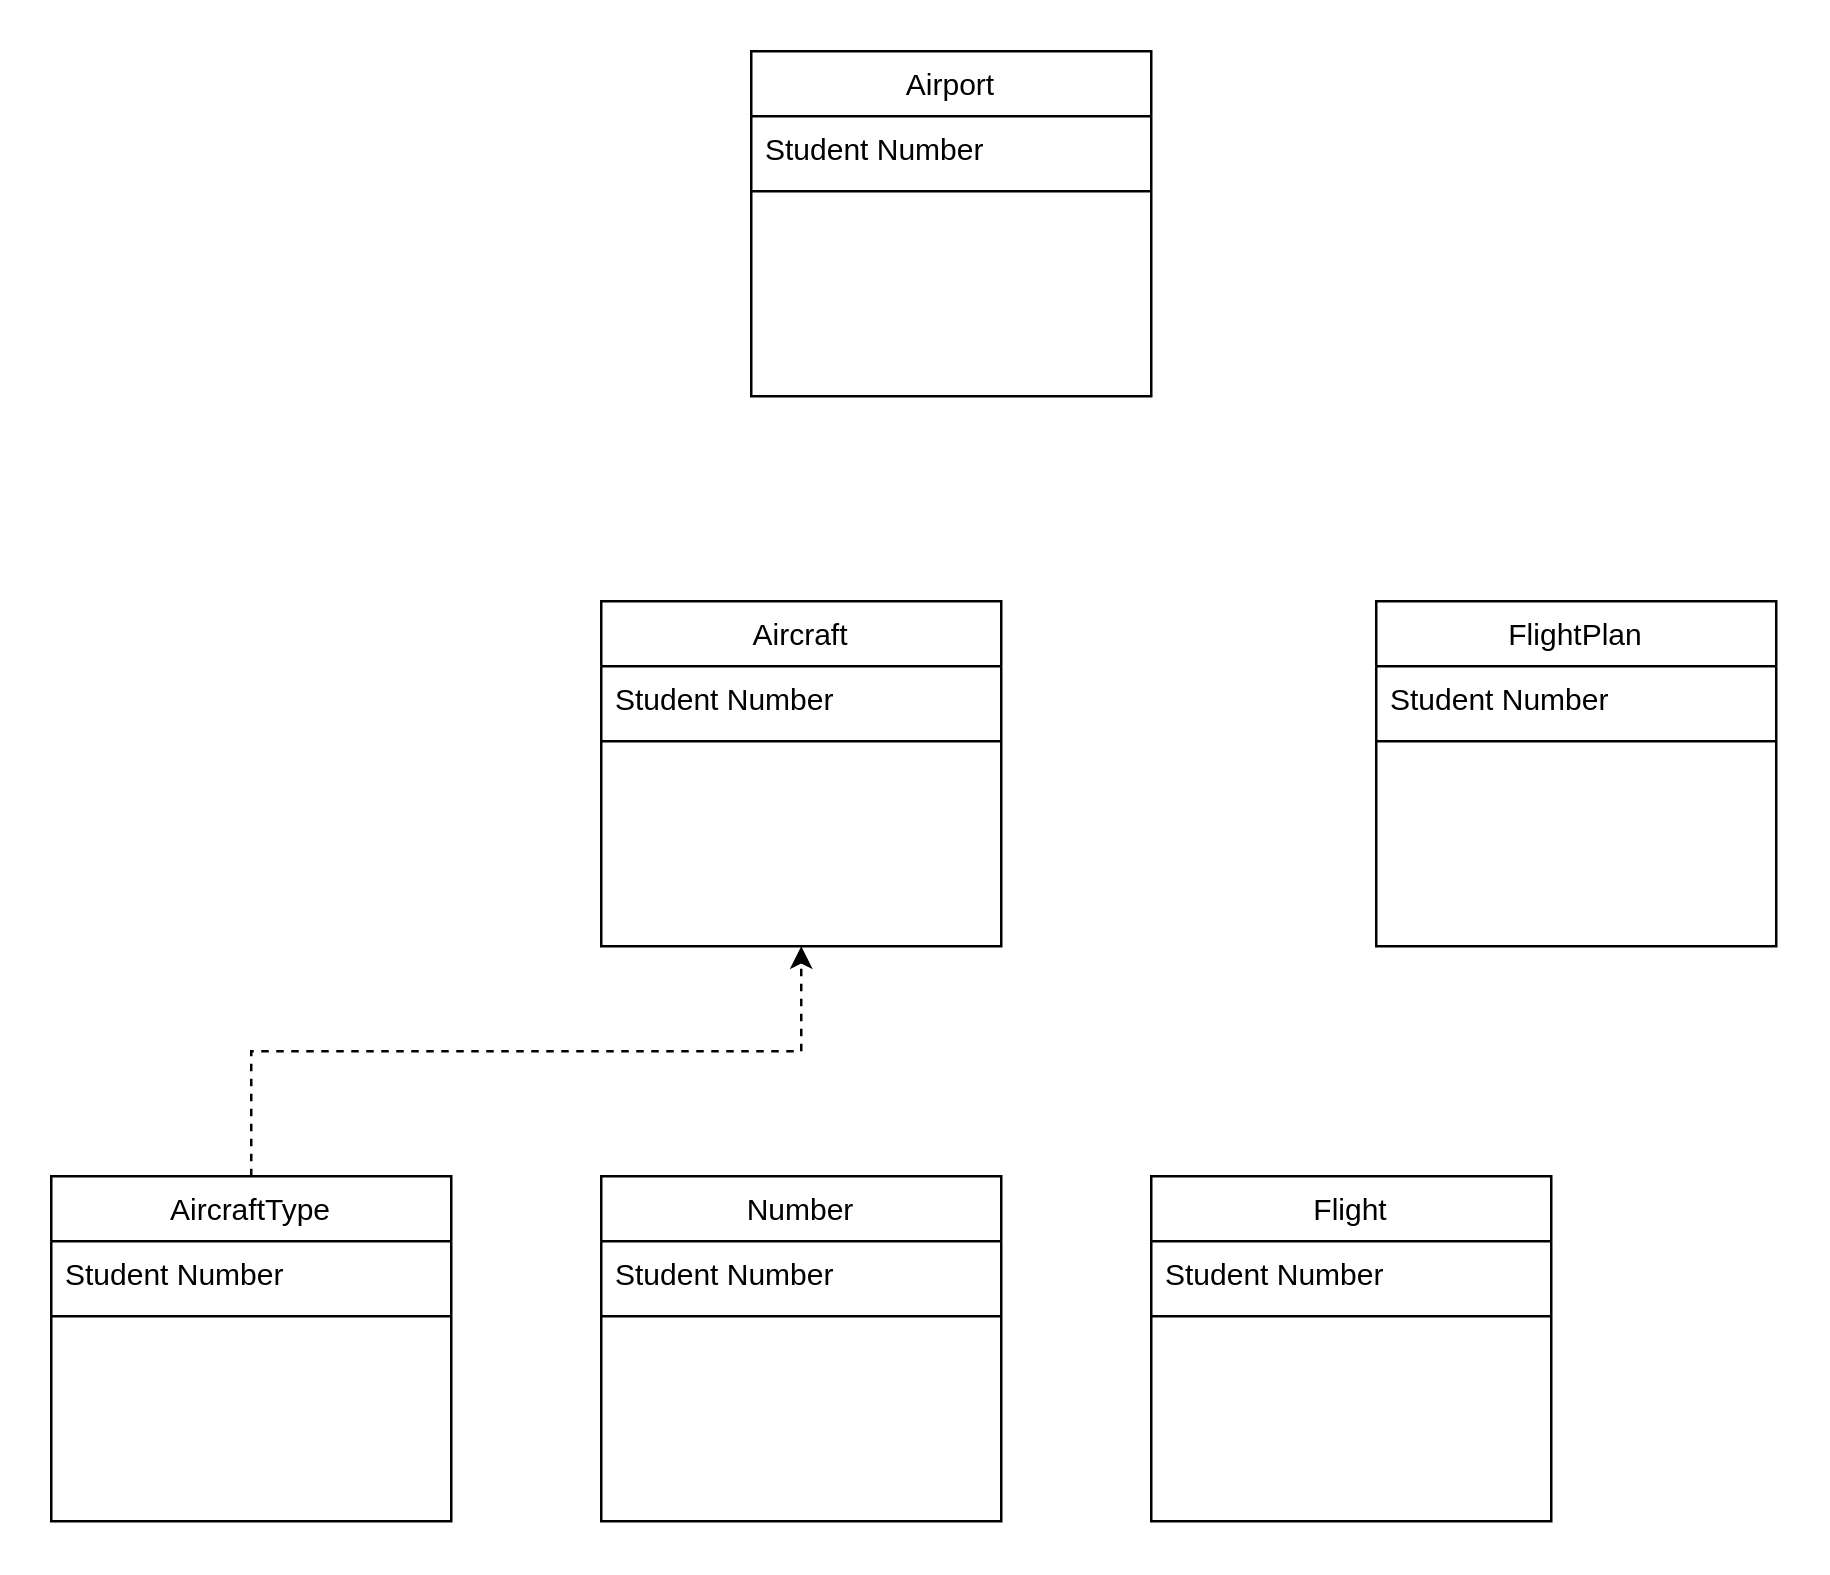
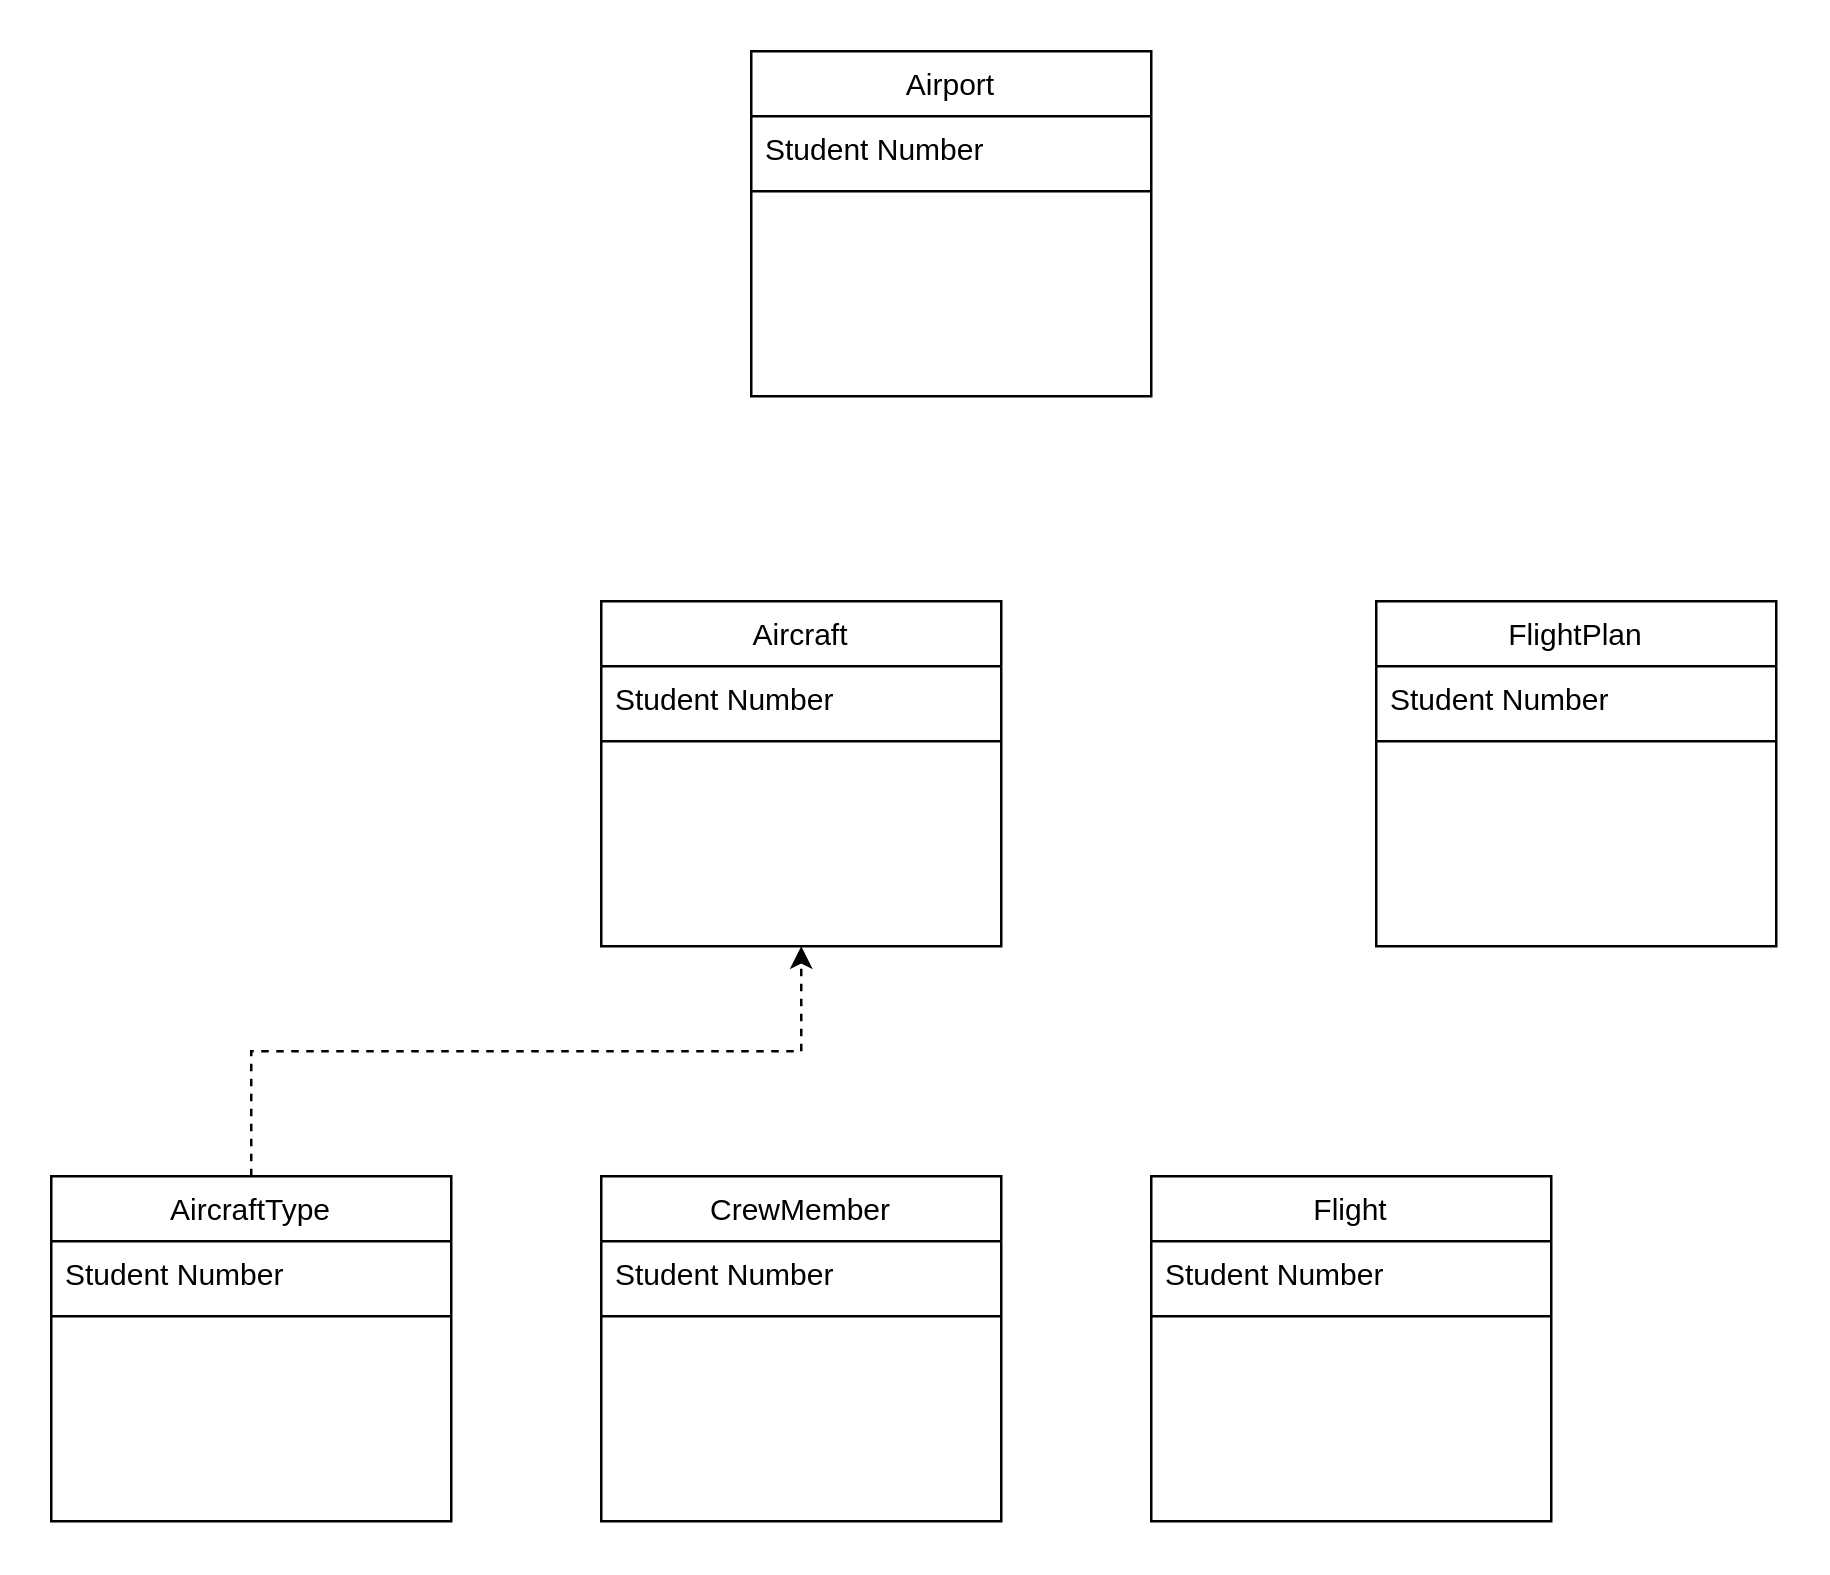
(800, 1210) -> (800, 1210)
